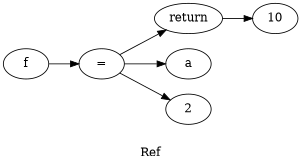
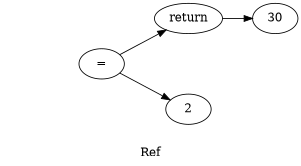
(275, 18) -> (275, 18)
(26, 64) -> none
(188, 64) -> none
